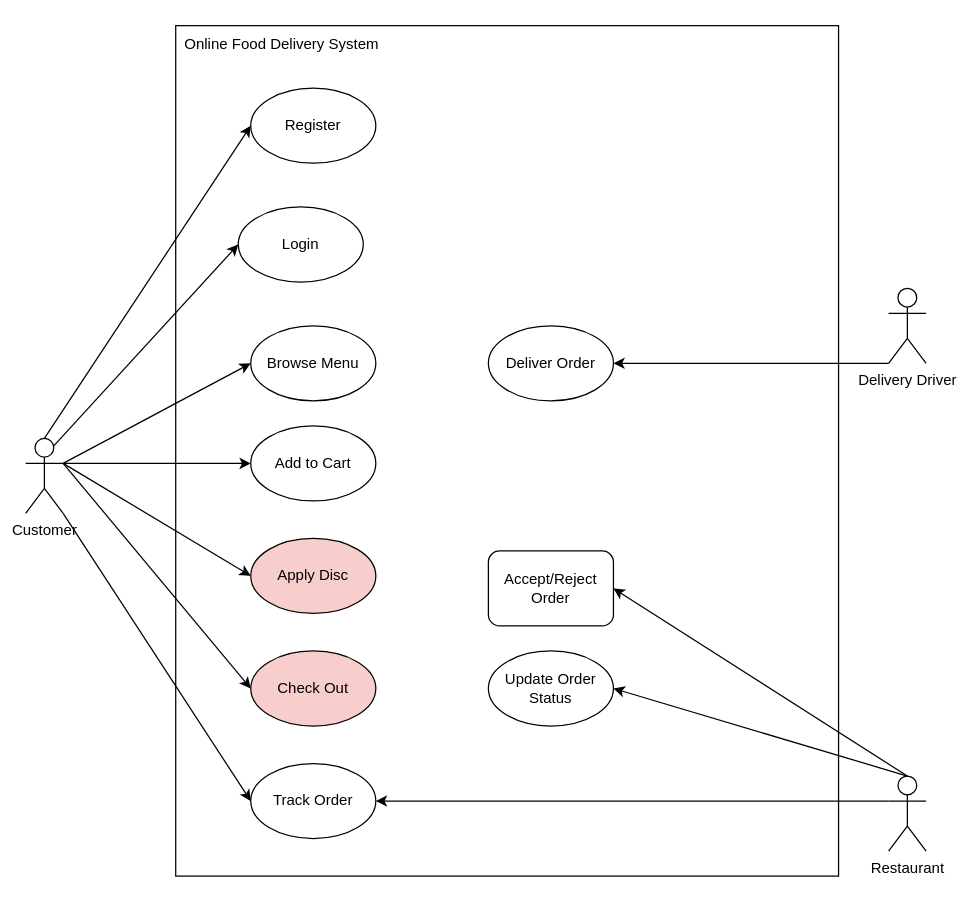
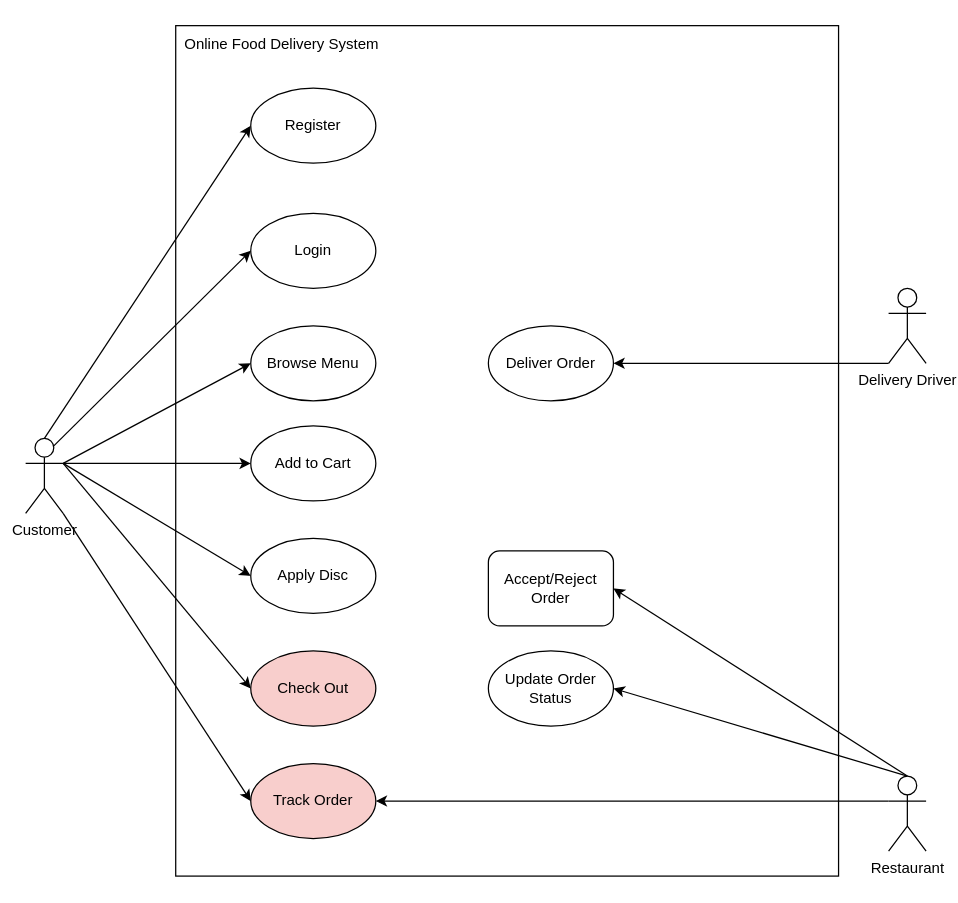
(301, 244) -> (313, 251)
(313, 576) -> (313, 576)
(313, 801) -> (313, 801)
